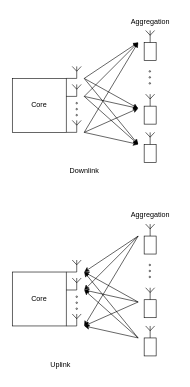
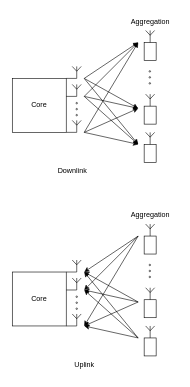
(84, 171) -> (72, 171)
(60, 365) -> (84, 365)
